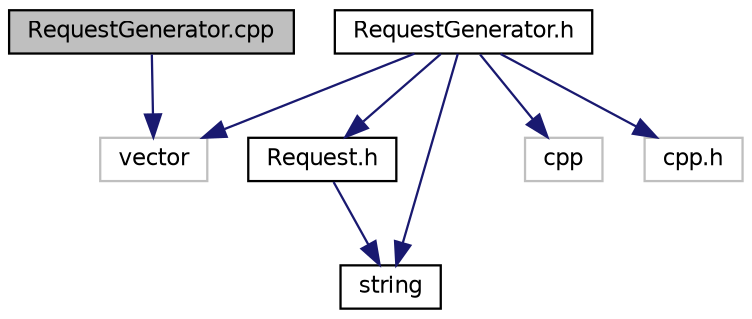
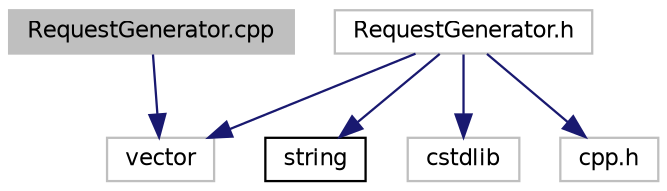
(151, 32) -> (151, 32)
(464, 32) -> (464, 32)
(322, 159) -> none
(564, 159) -> (464, 159)
